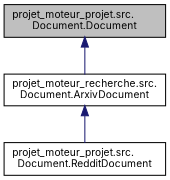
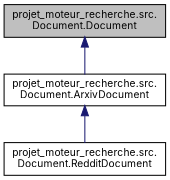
(85, 21) -> (85, 21)
(85, 159) -> (85, 159)
